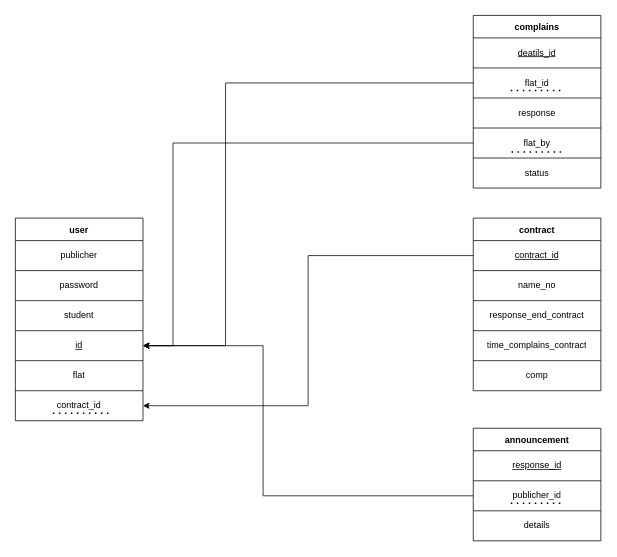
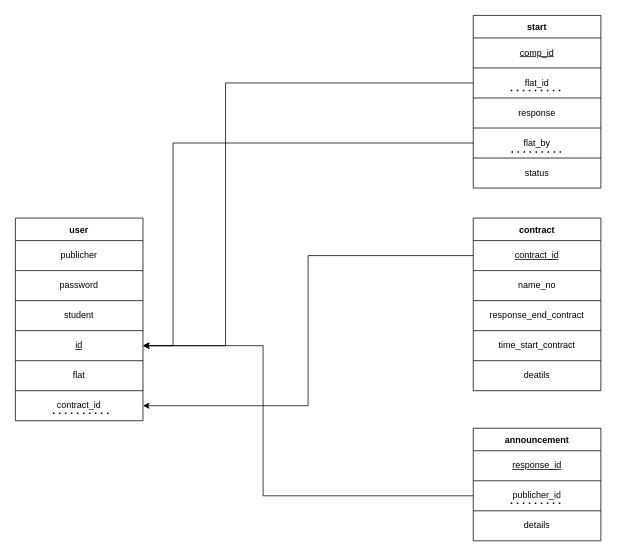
(536, 27) -> (536, 27)
(537, 53) -> (537, 53)
(537, 345) -> (537, 345)
(537, 375) -> (537, 375)
